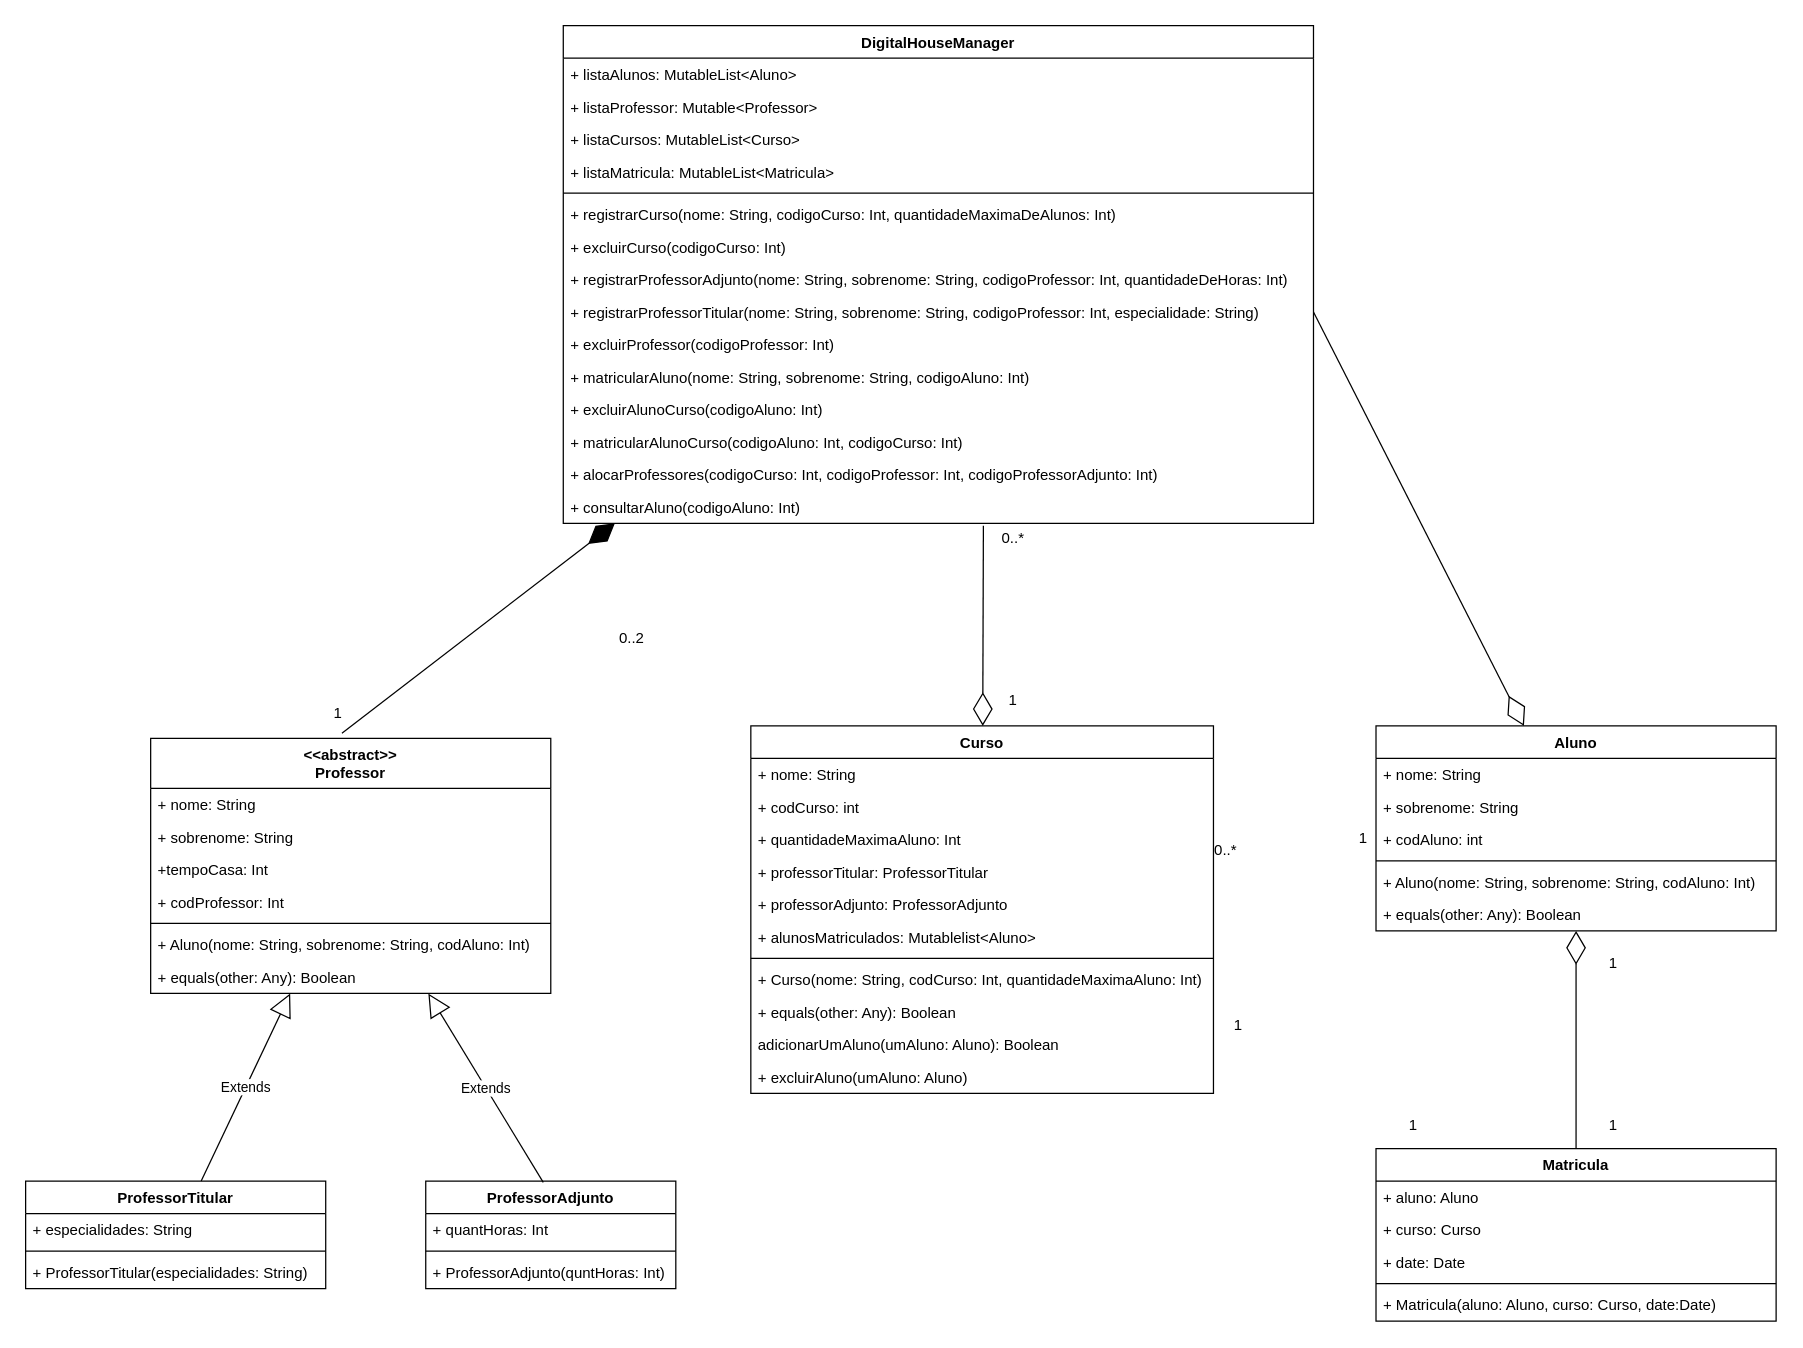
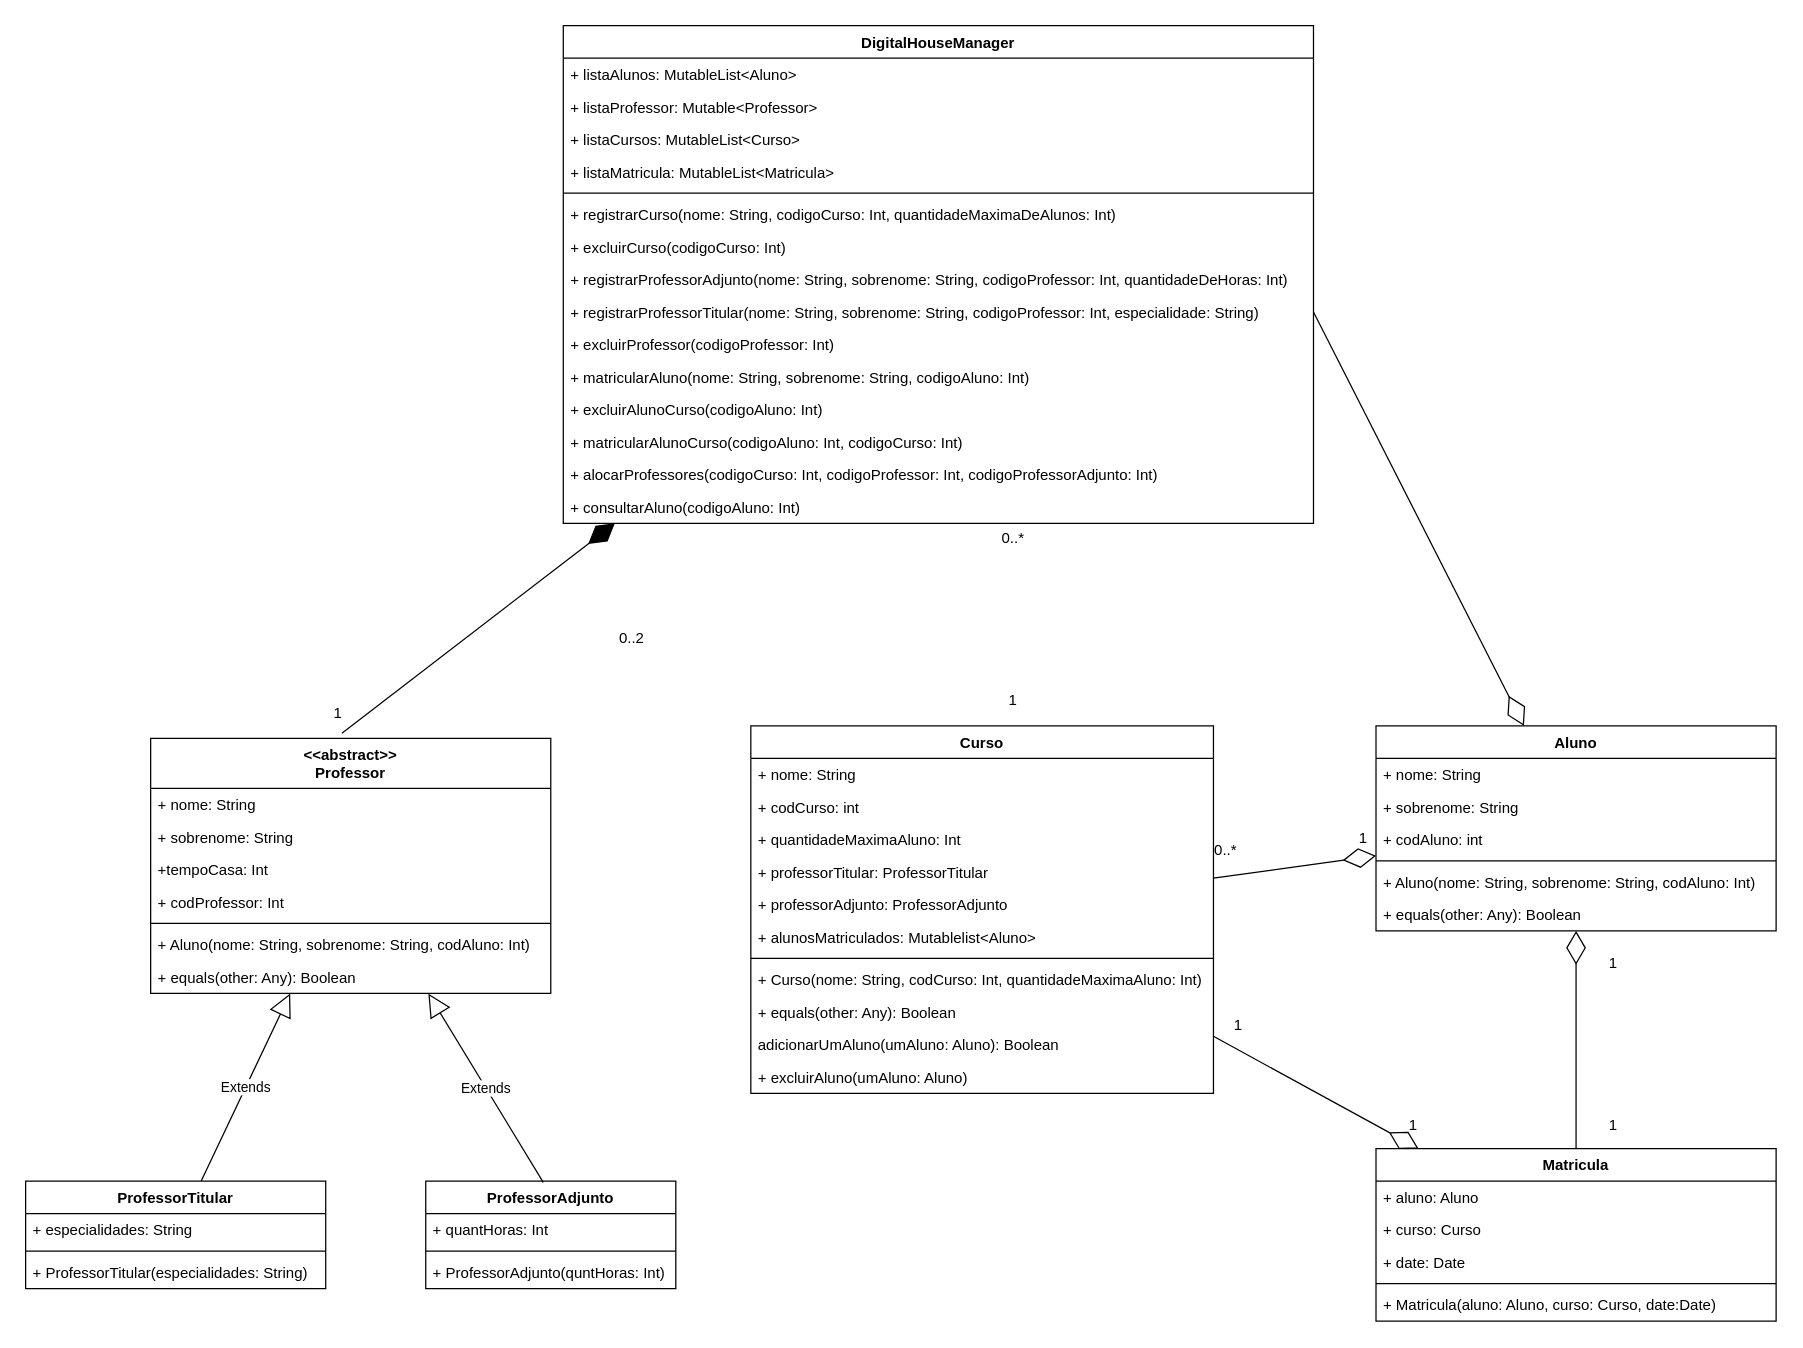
(983, 609) -> none
none -> (1279, 869)
none -> (1302, 1084)
